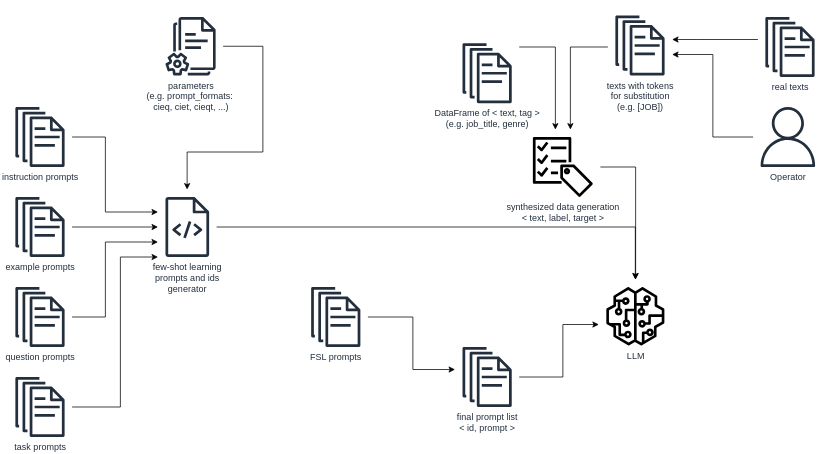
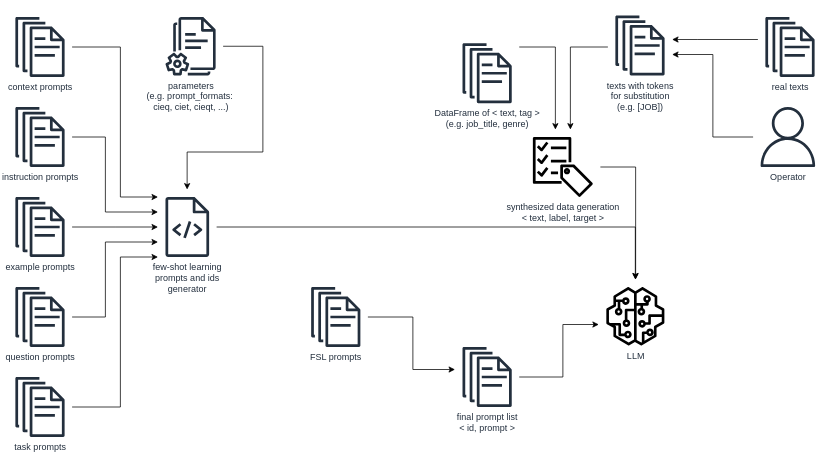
none -> (40, 47)
none -> (120, 122)
